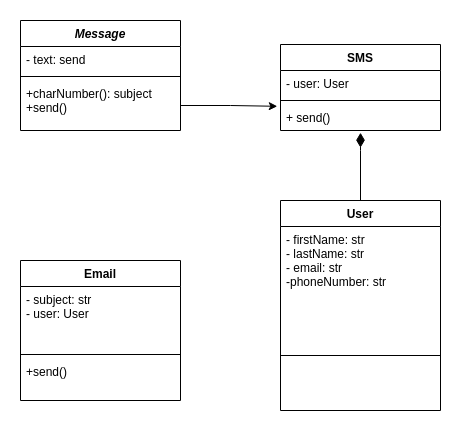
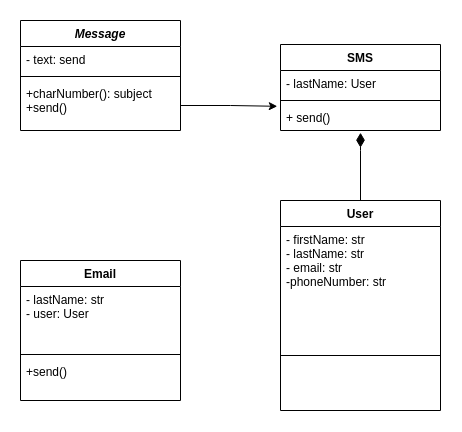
(322, 84) -> (334, 84)
(68, 300) -> (70, 300)
